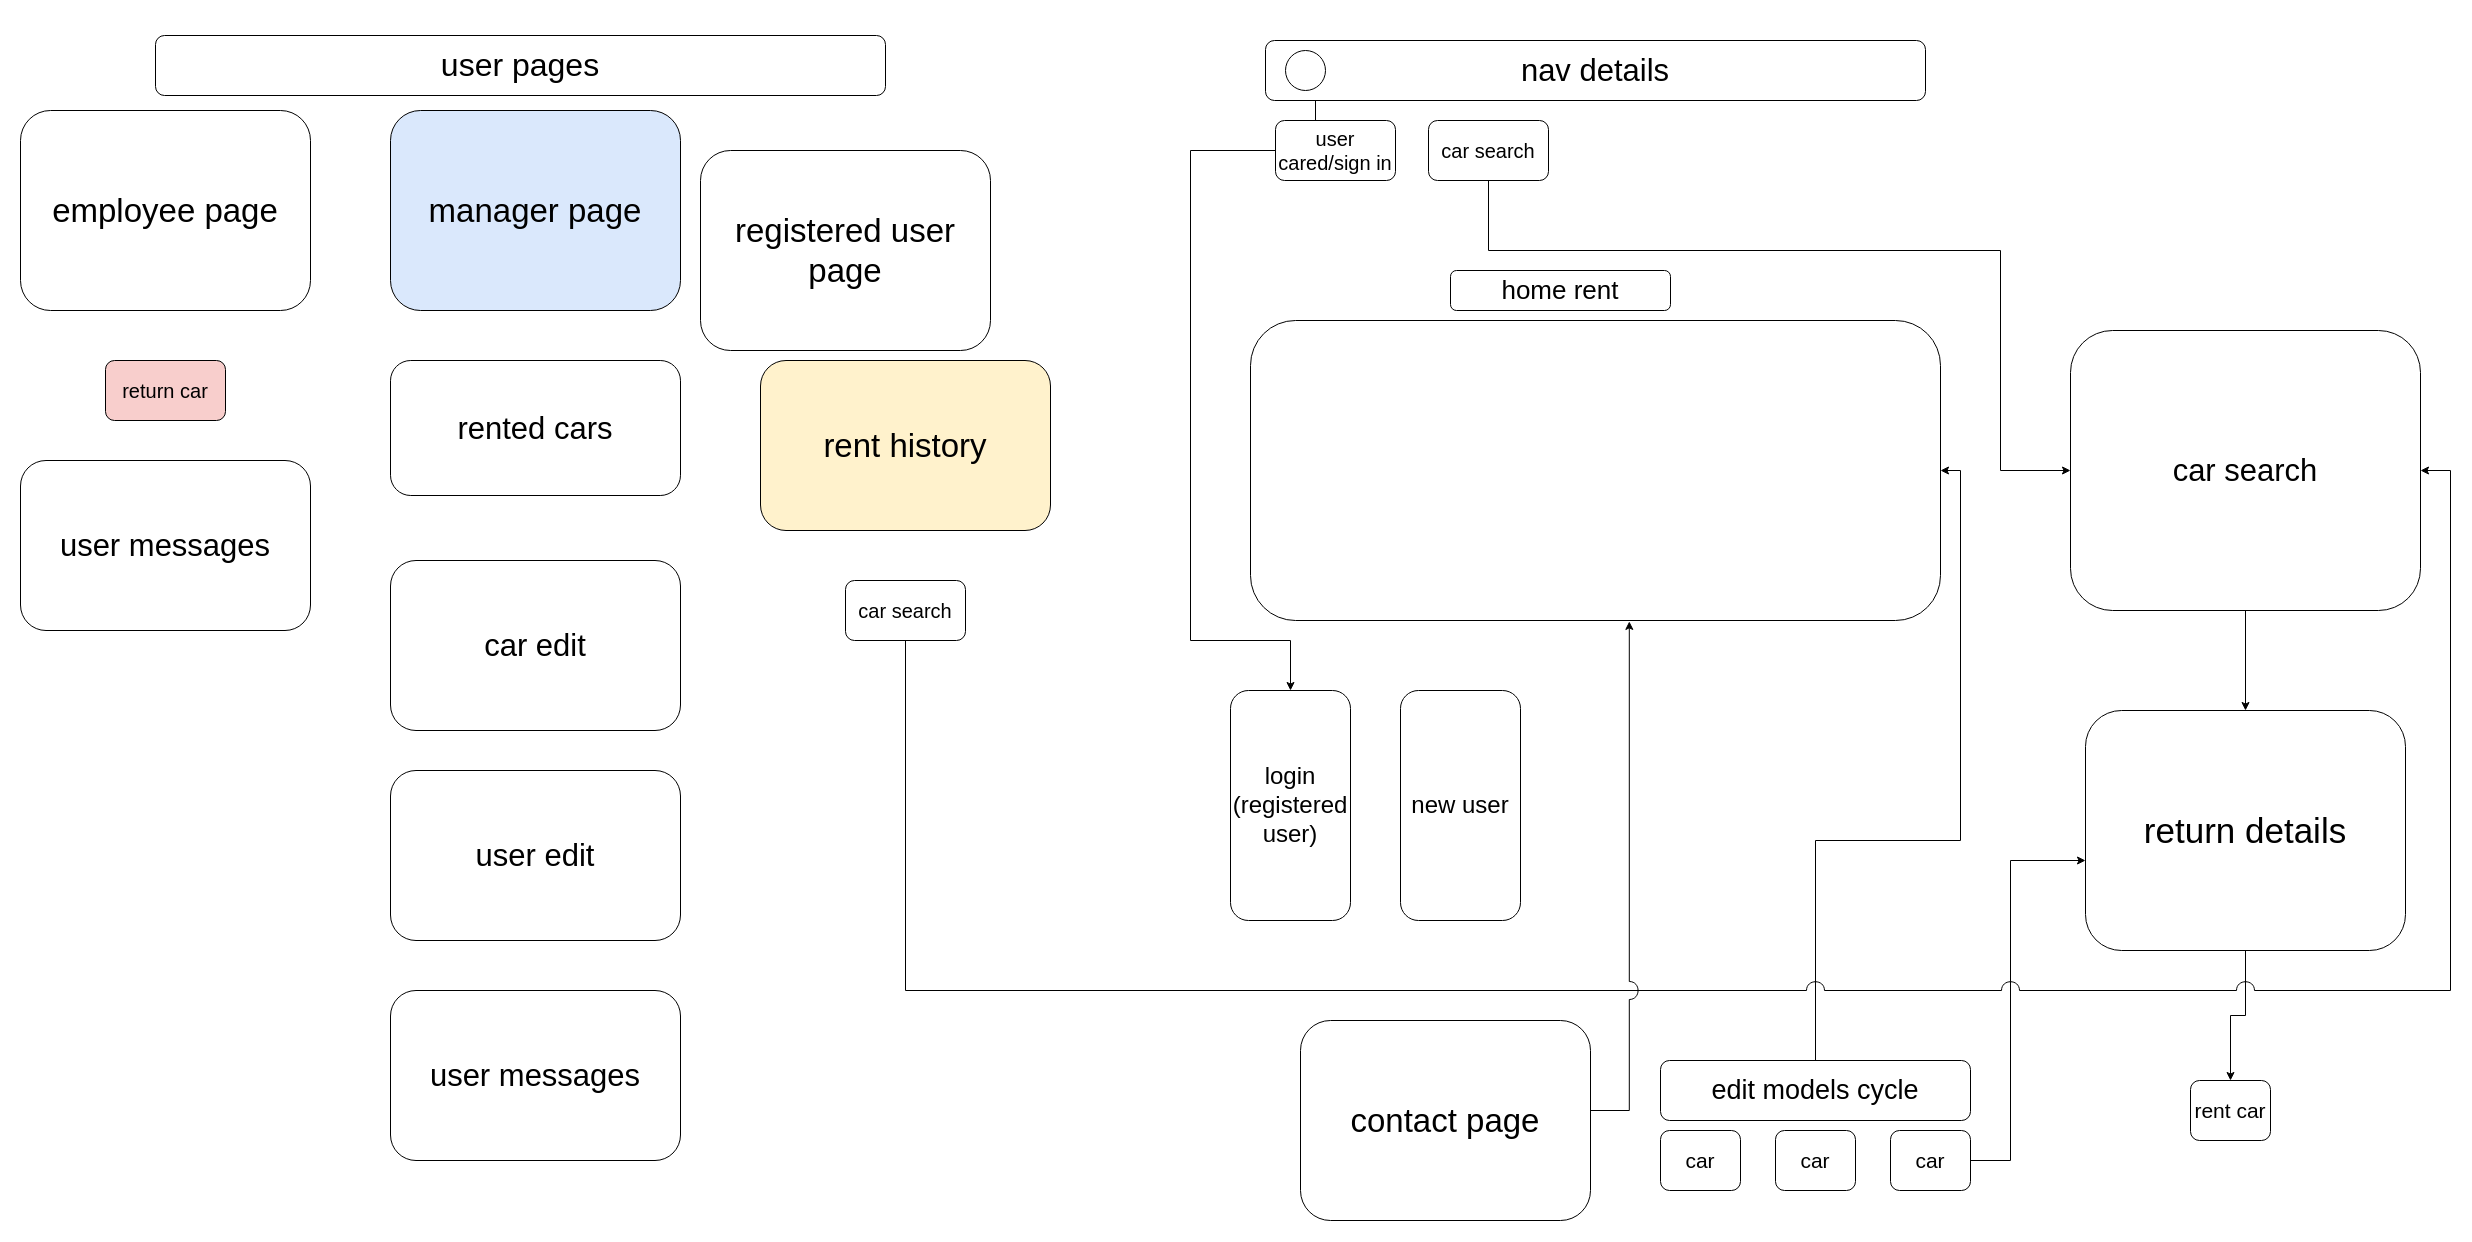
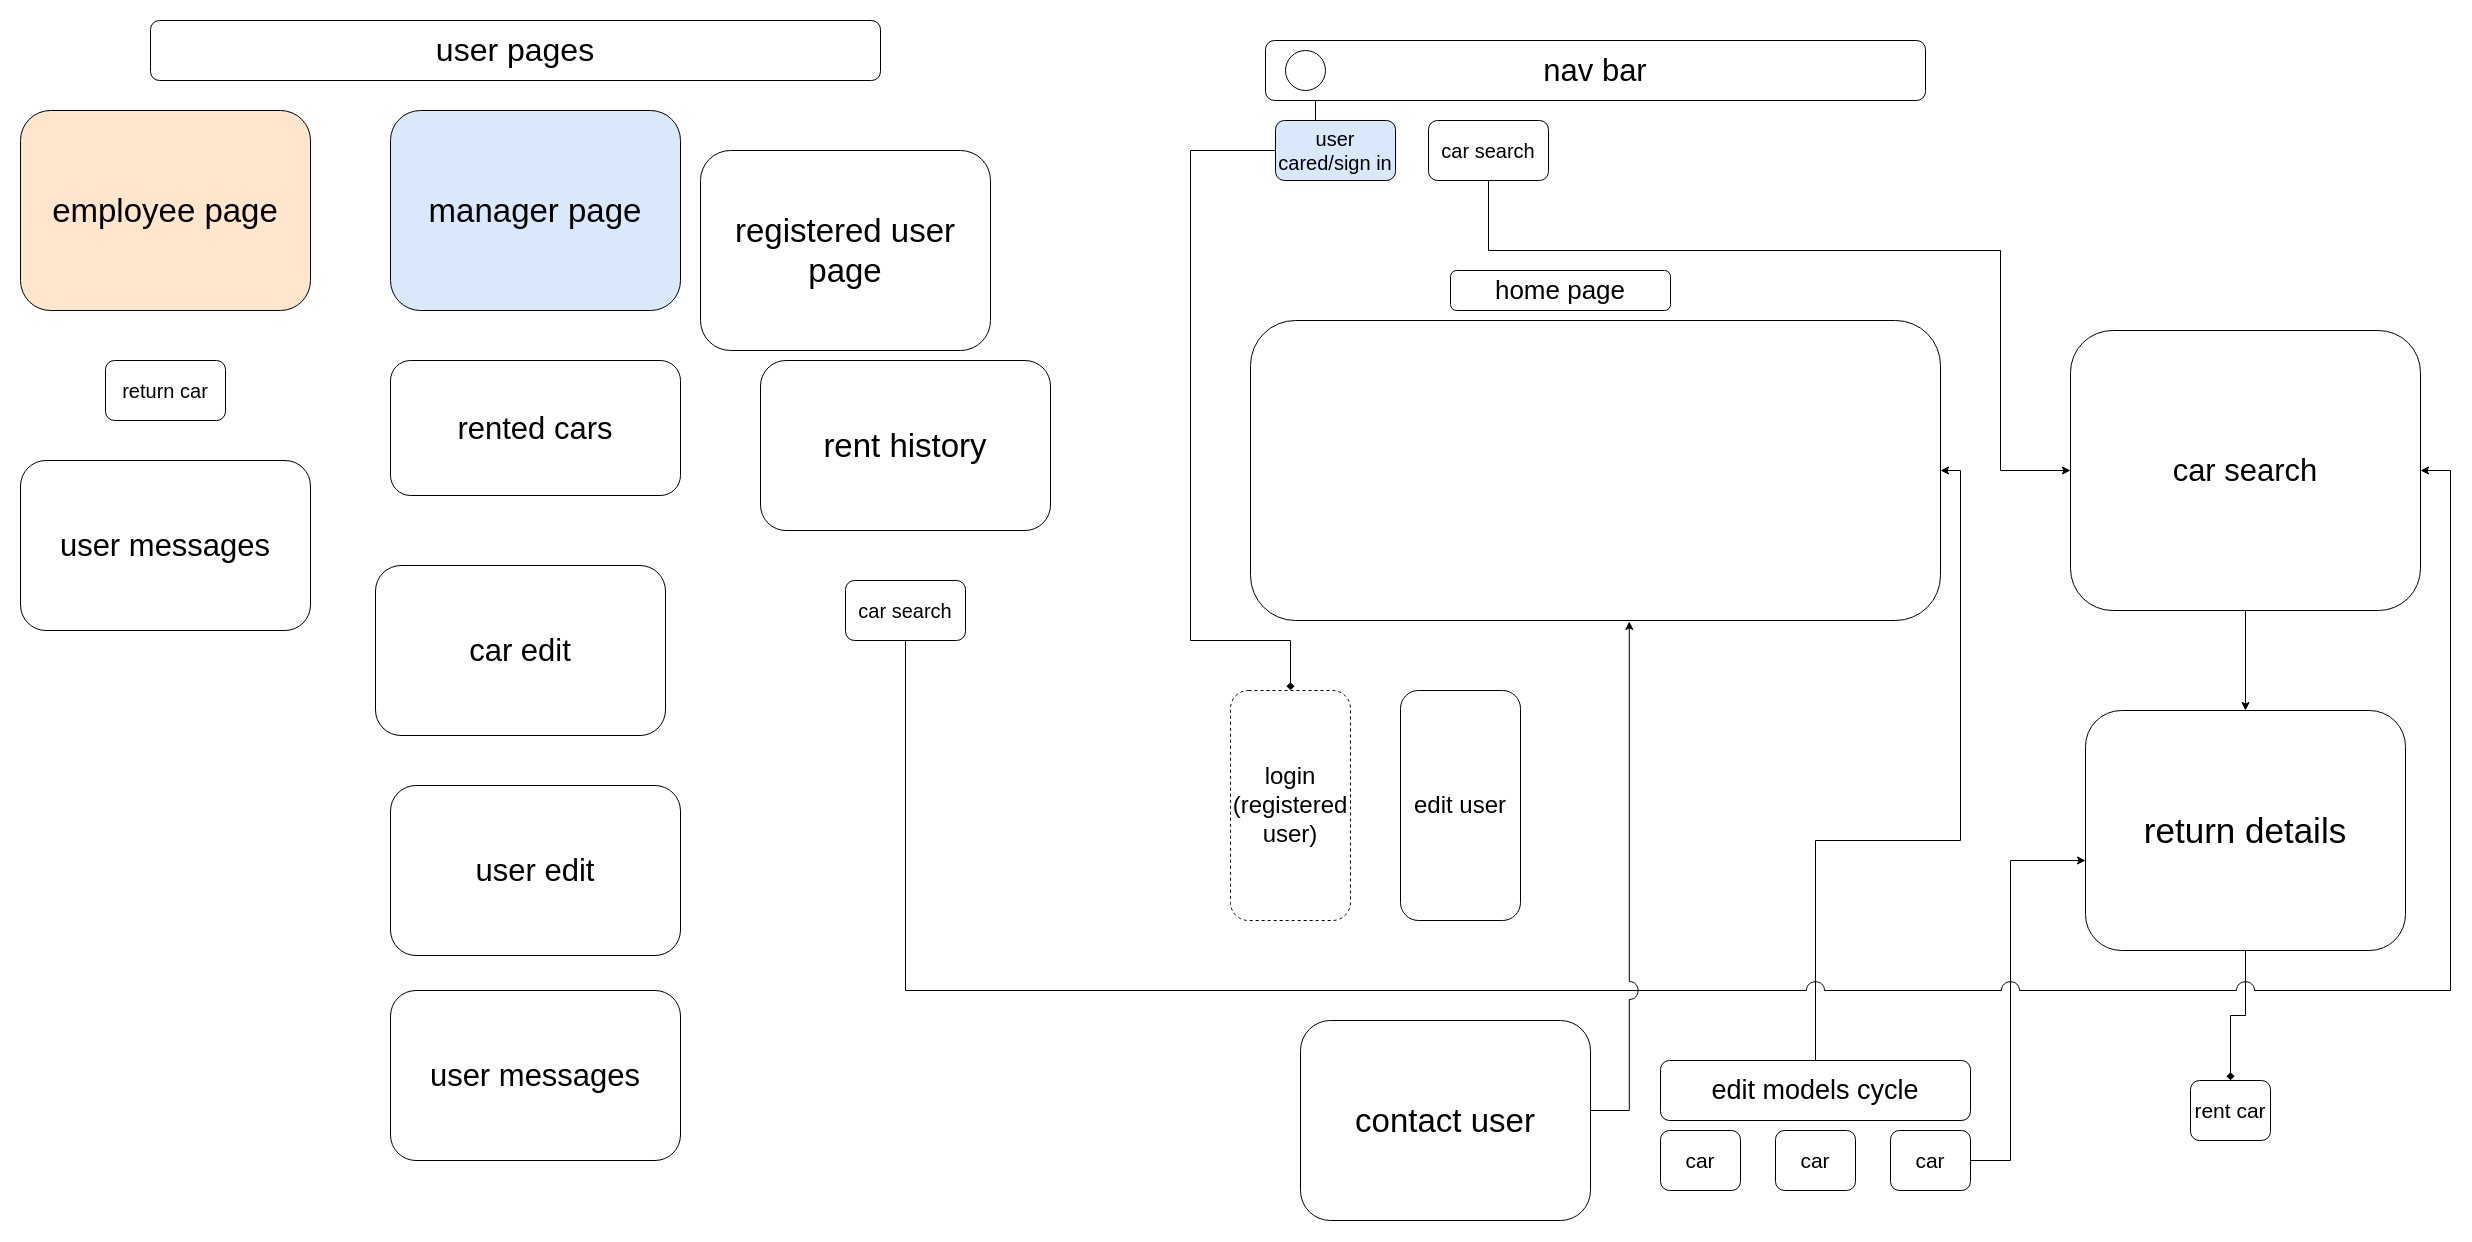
(521, 66) -> (516, 51)
(1596, 71) -> (1596, 71)
(1336, 151) -> (1336, 151)
(166, 211) -> (166, 211)
(1561, 291) -> (1561, 291)
(166, 391) -> (166, 391)
(906, 446) -> (906, 446)
(536, 646) -> (521, 651)
(1291, 682) -> (1291, 682)
(1291, 806) -> (1291, 806)
(1461, 806) -> (1461, 806)
(536, 856) -> (536, 871)
(2231, 1072) -> (2231, 1072)
(1446, 1121) -> (1446, 1121)
